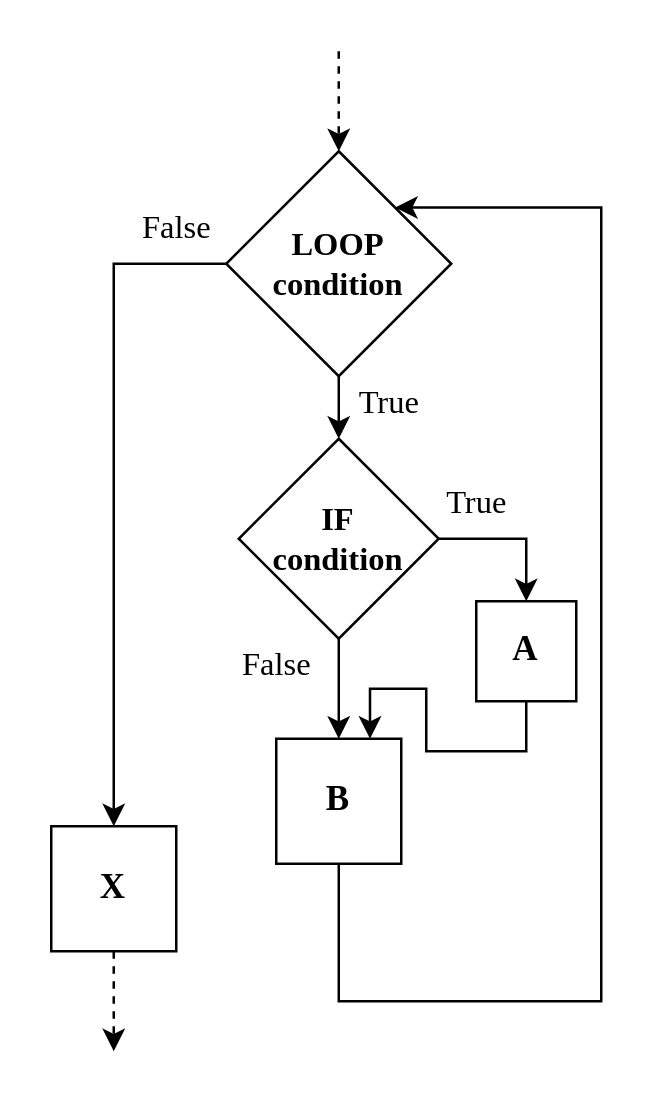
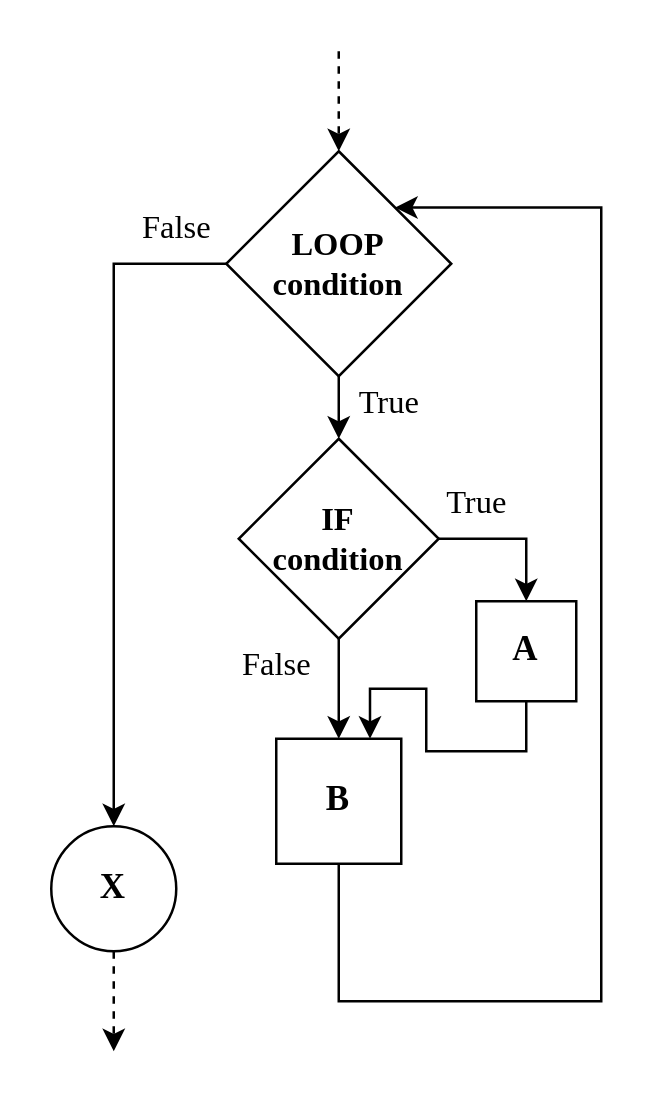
(114, 889) -> (114, 889)
